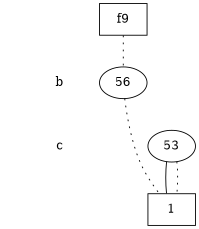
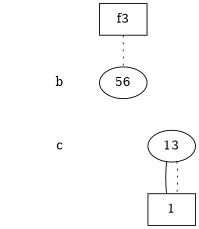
(123, 19) -> (123, 19)
(172, 146) -> (172, 146)
(135, 149) -> none
